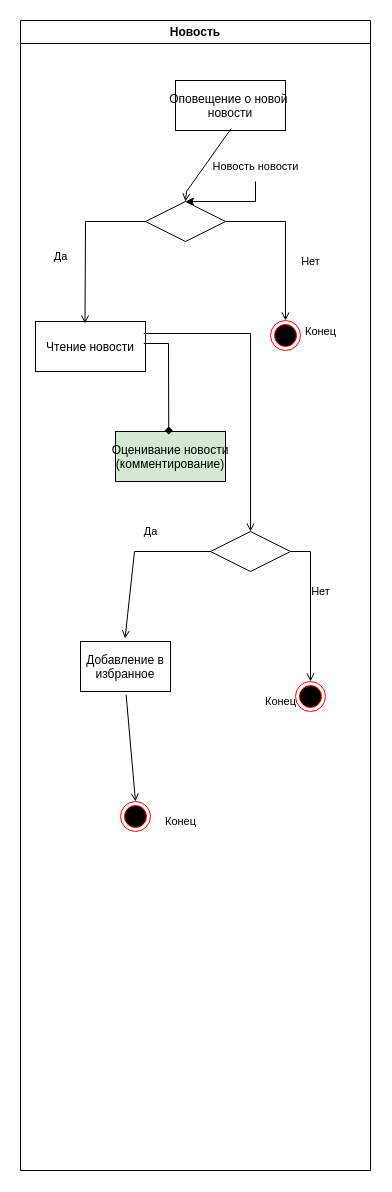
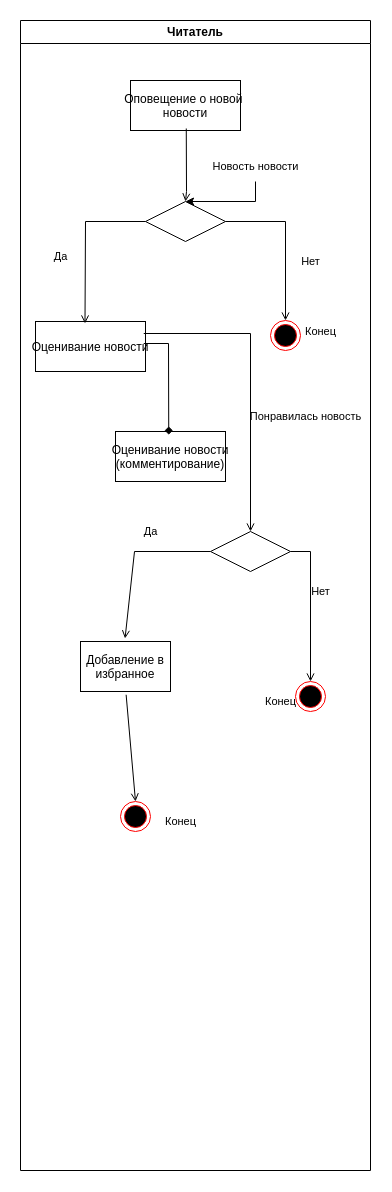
(196, 33) -> (196, 33)
(231, 106) -> (186, 106)
(90, 347) -> (90, 347)
none -> (306, 417)
(171, 457) -> (171, 457)
